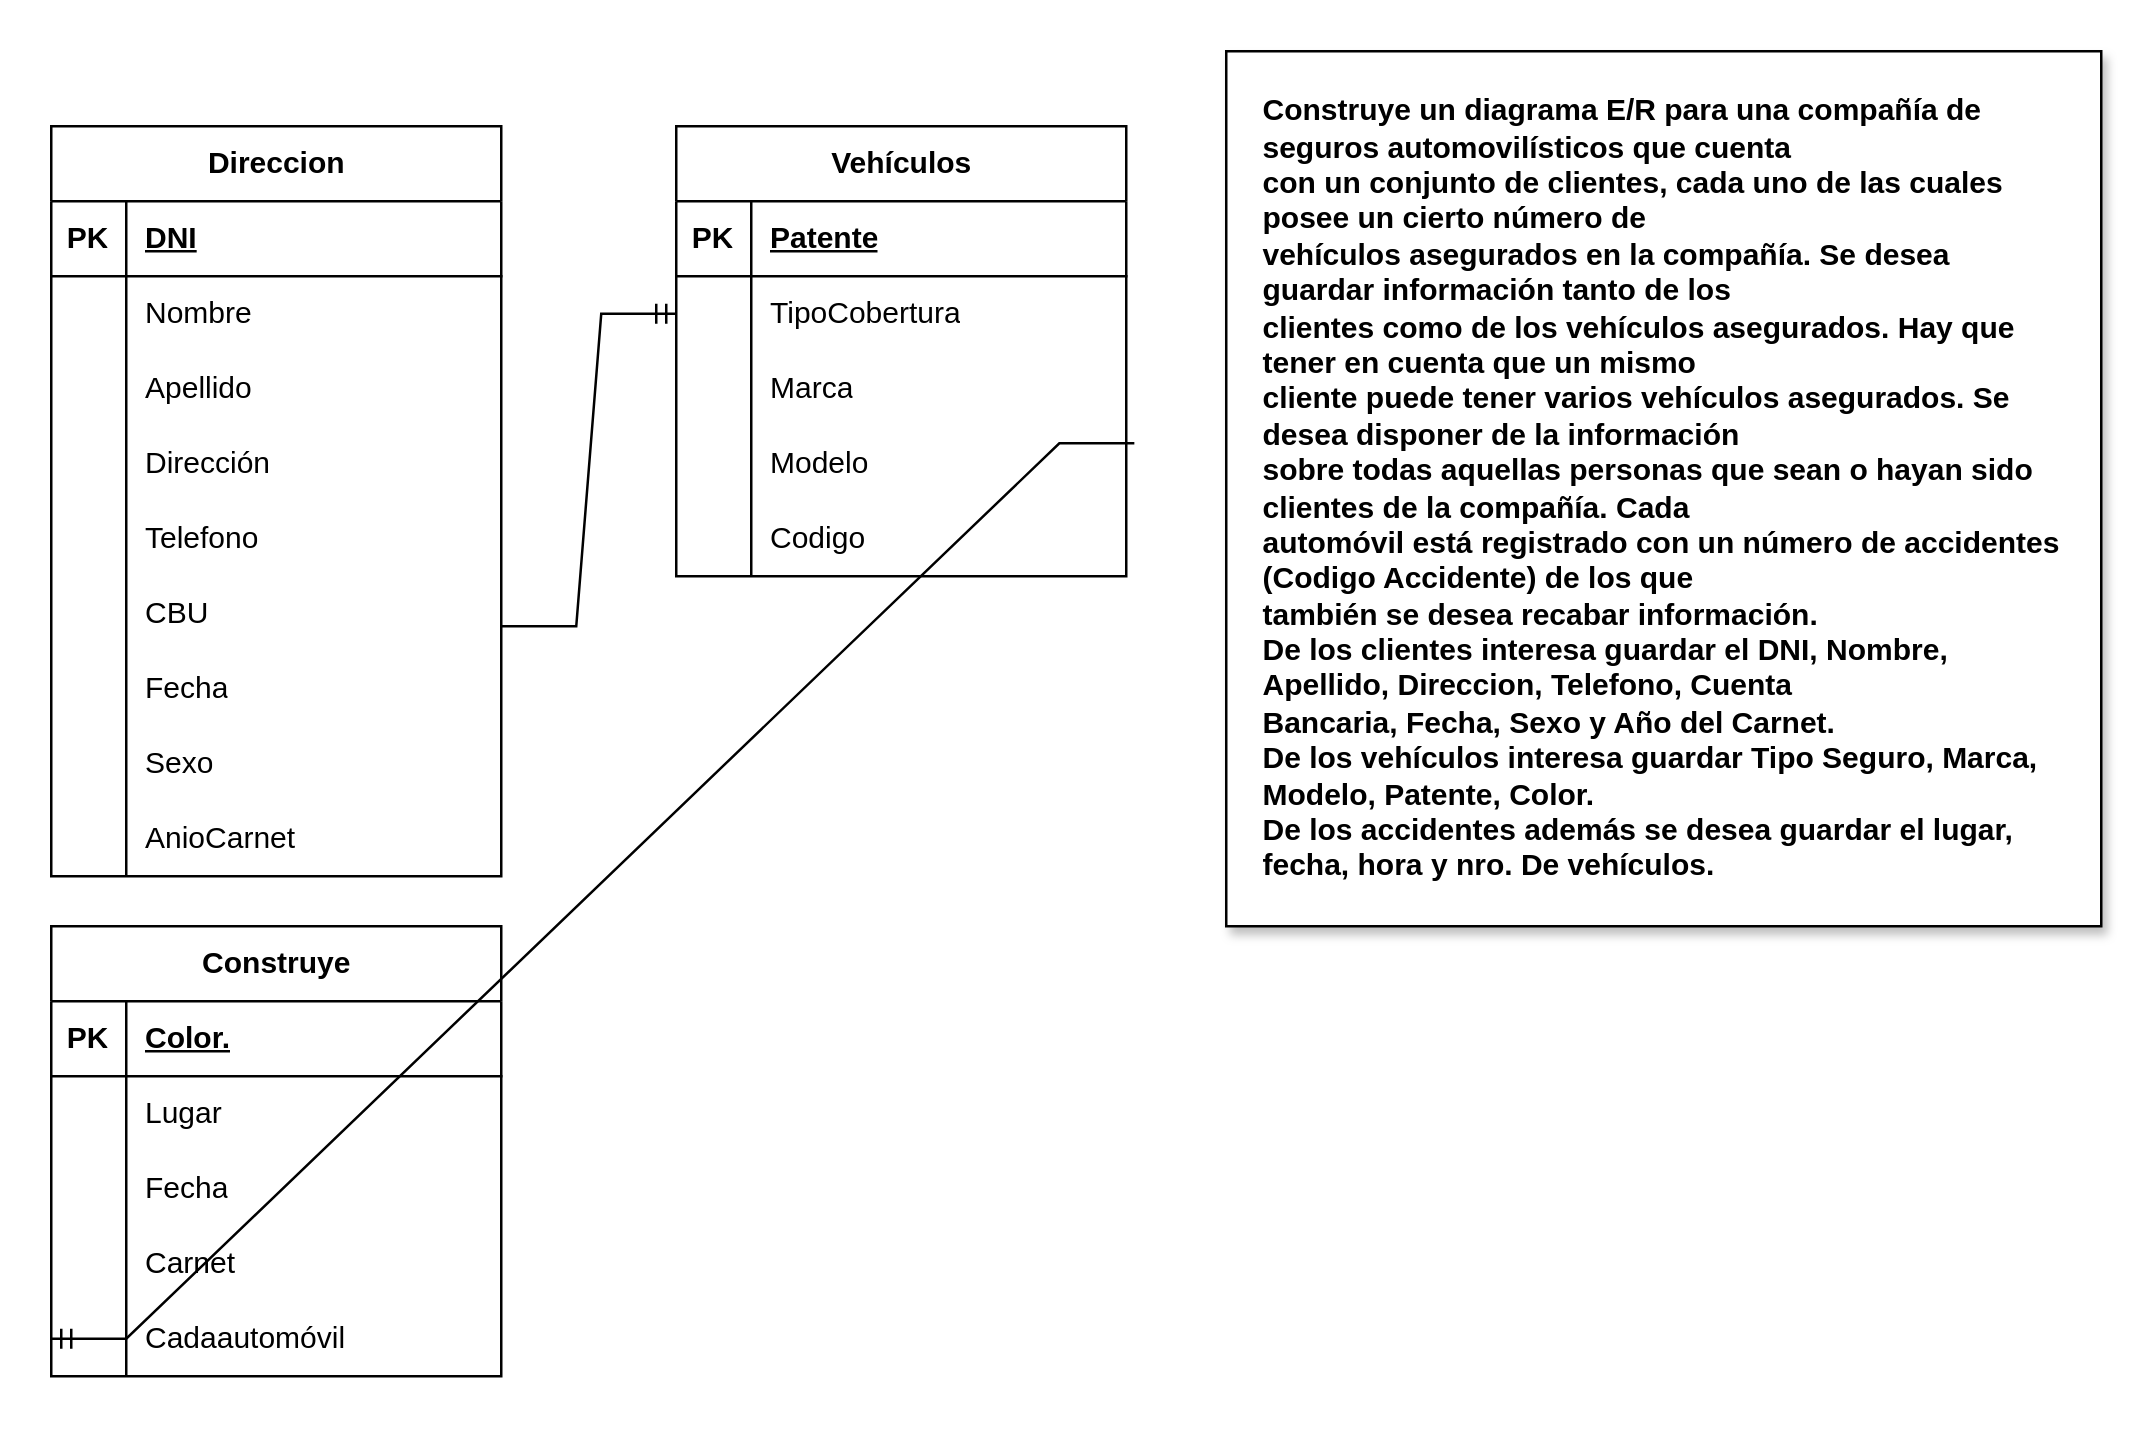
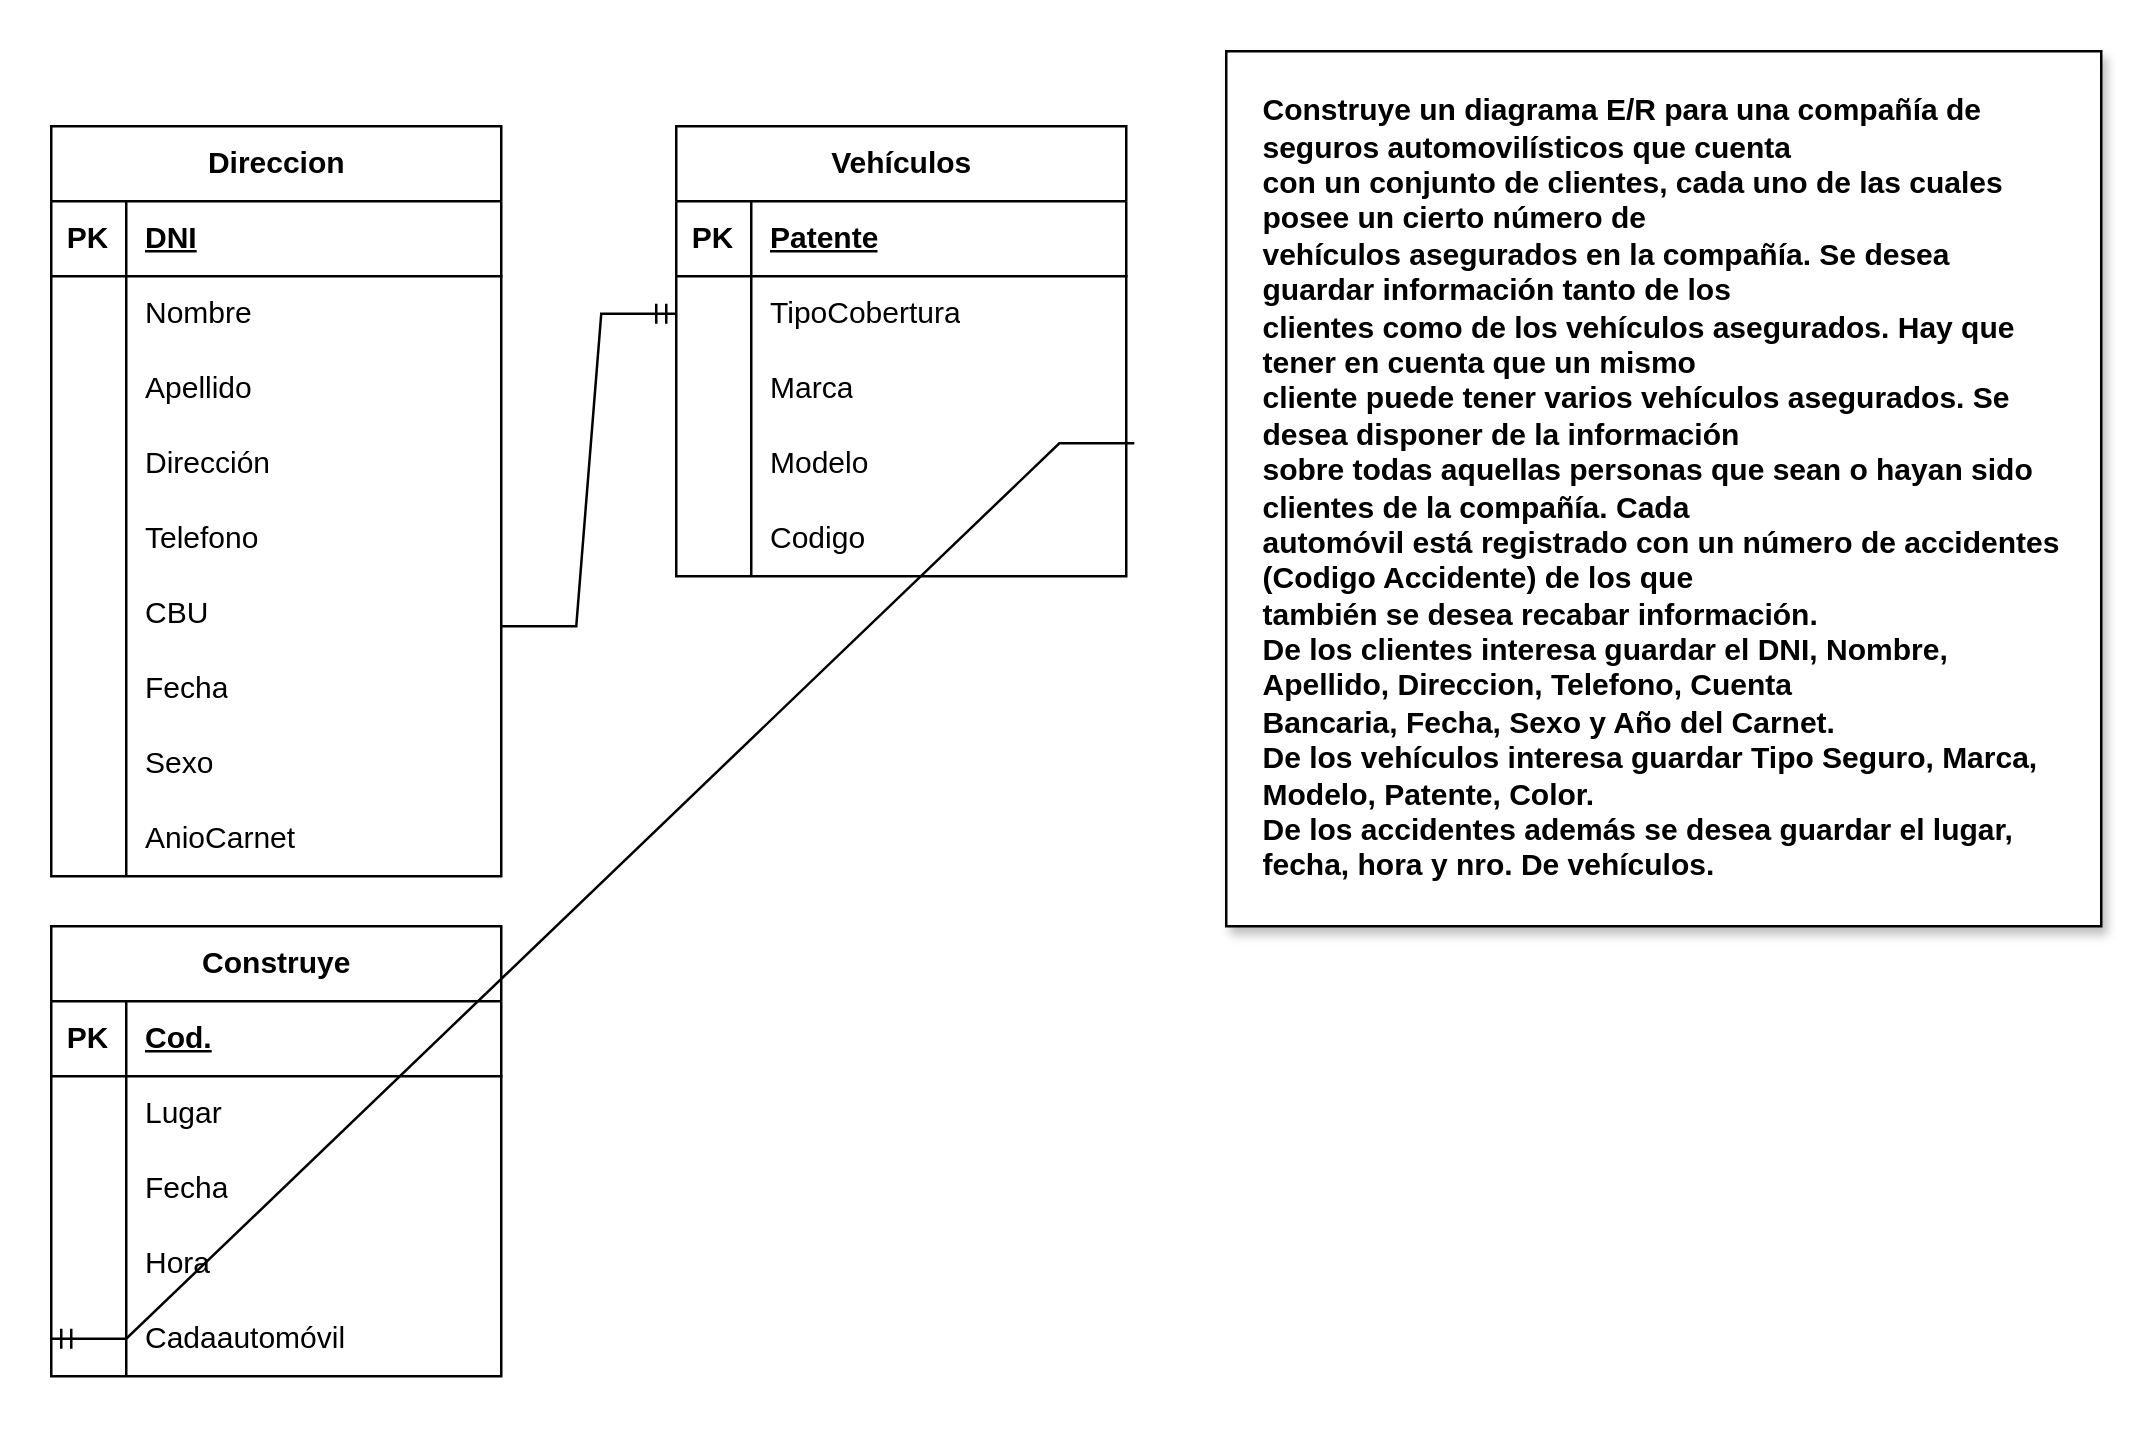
(189, 1039) -> (176, 1039)
(197, 1264) -> (180, 1264)
